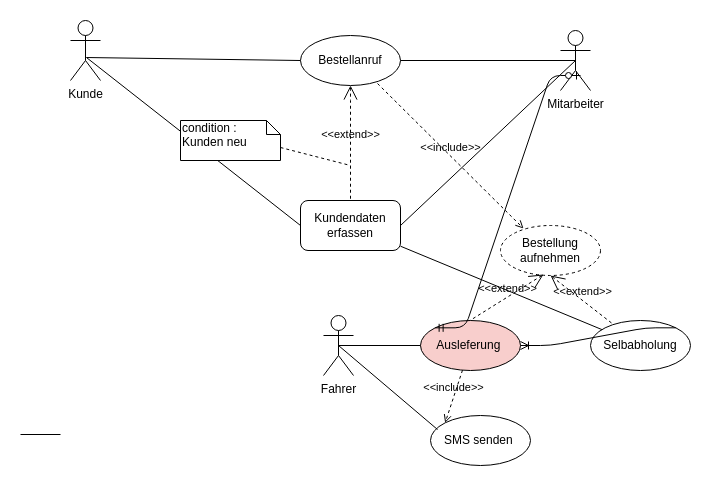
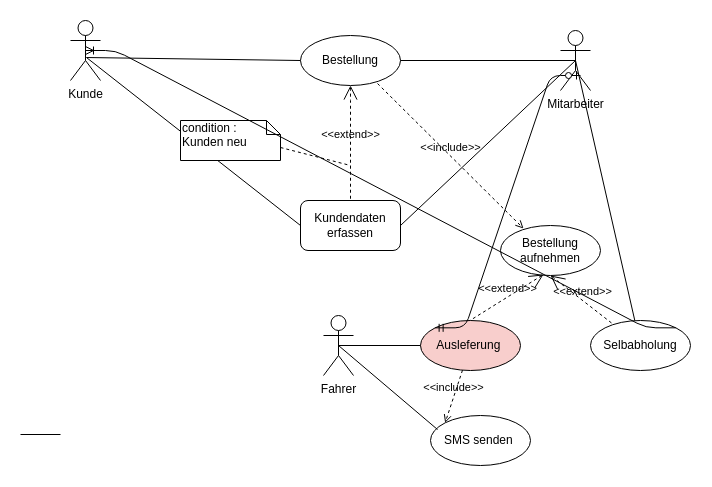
(351, 61) -> (351, 61)
(551, 251) -> (551, 251)
(501, 288) -> (607, 200)
(588, 339) -> (415, 207)
